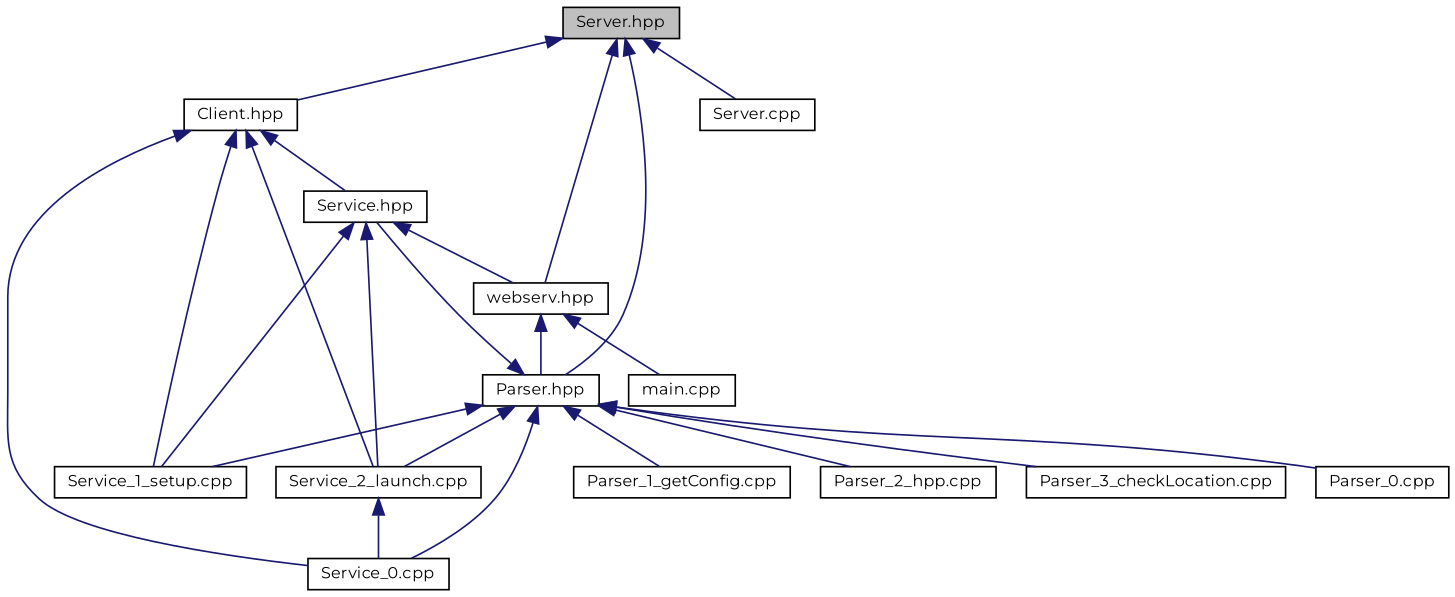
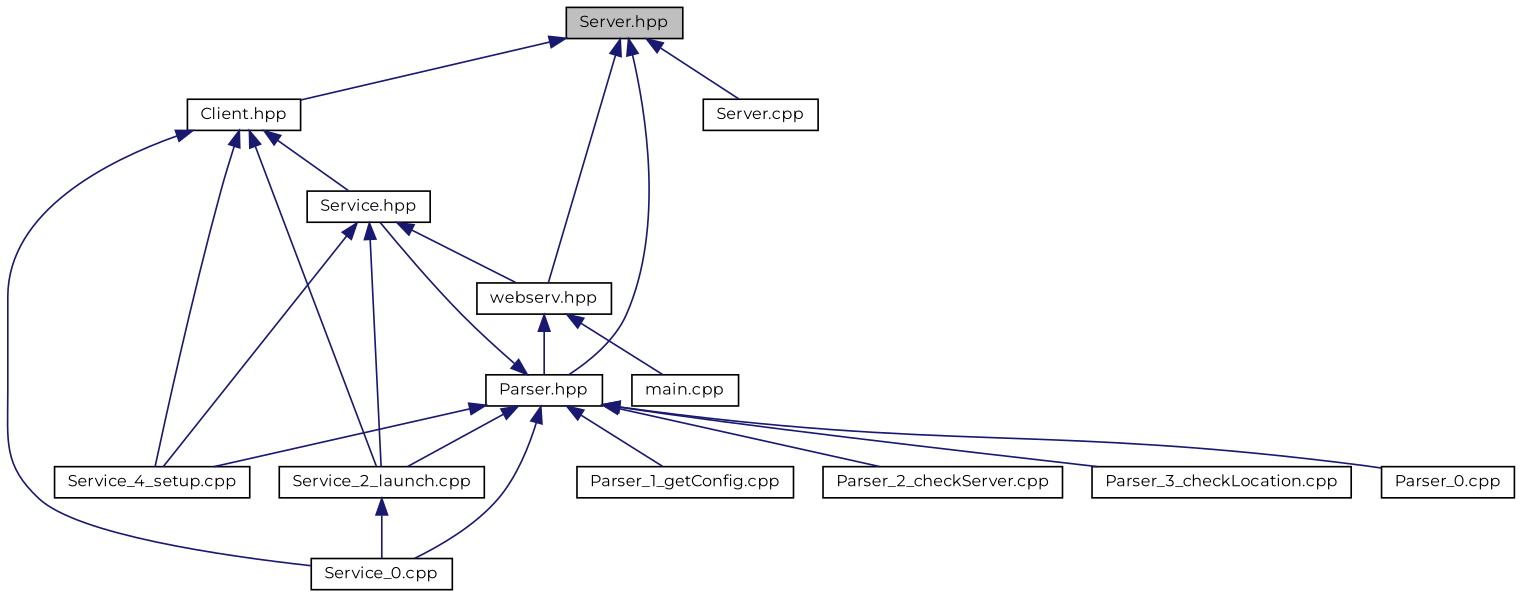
(151, 482) -> (152, 482)
(908, 482) -> (943, 482)
